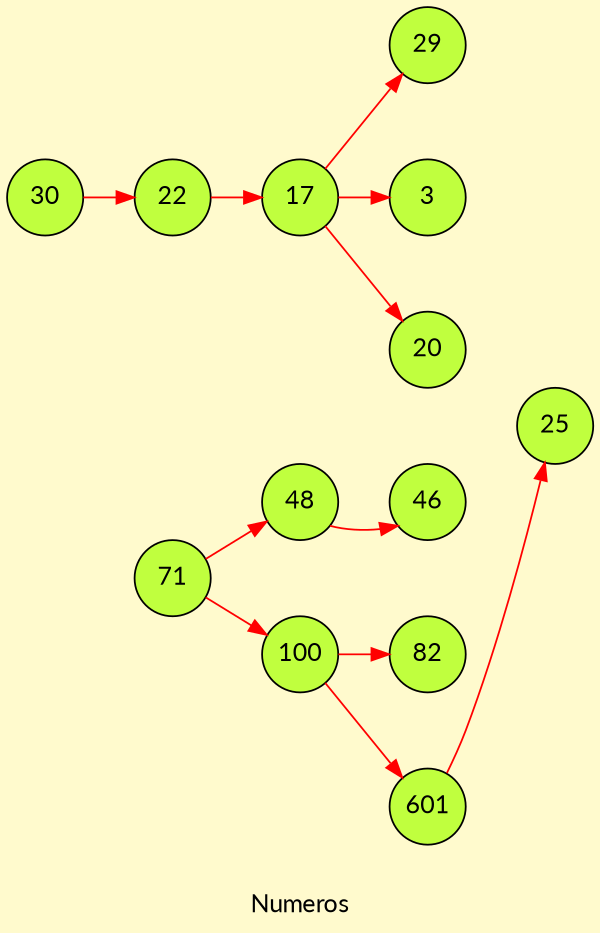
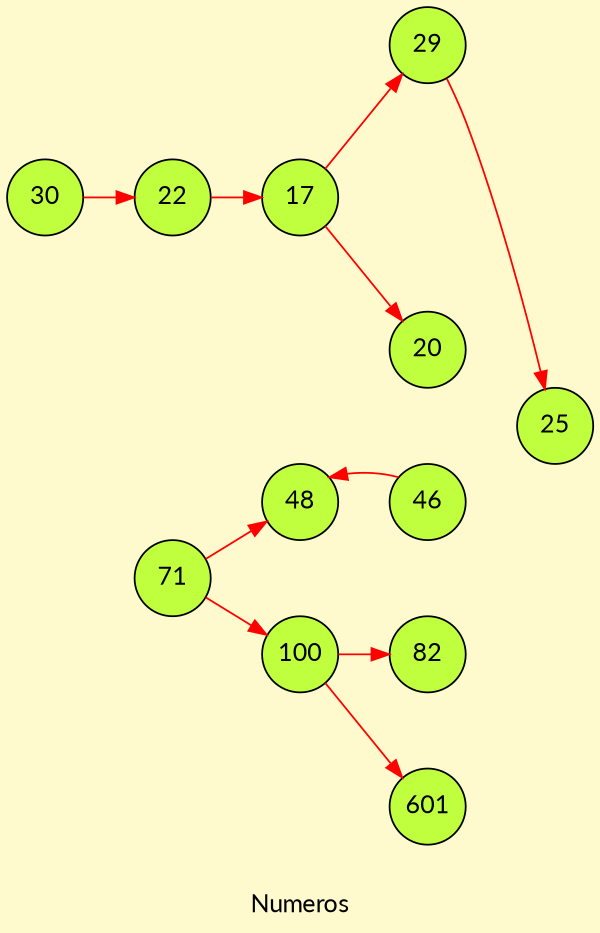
(428, 197) -> none
(355, 530) -> (373, 473)
(500, 629) -> (500, 223)
